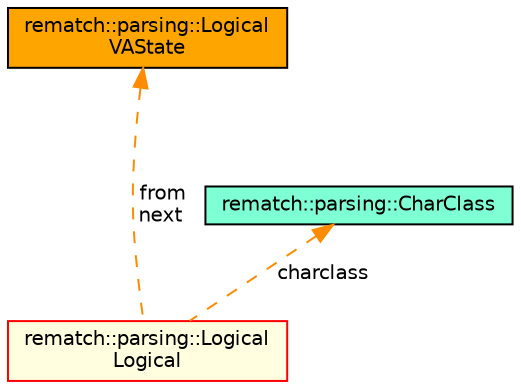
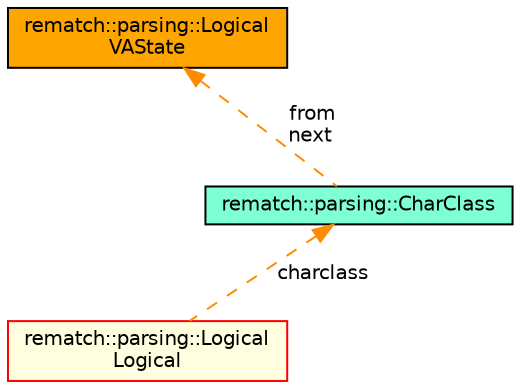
(133, 205) -> (269, 134)
